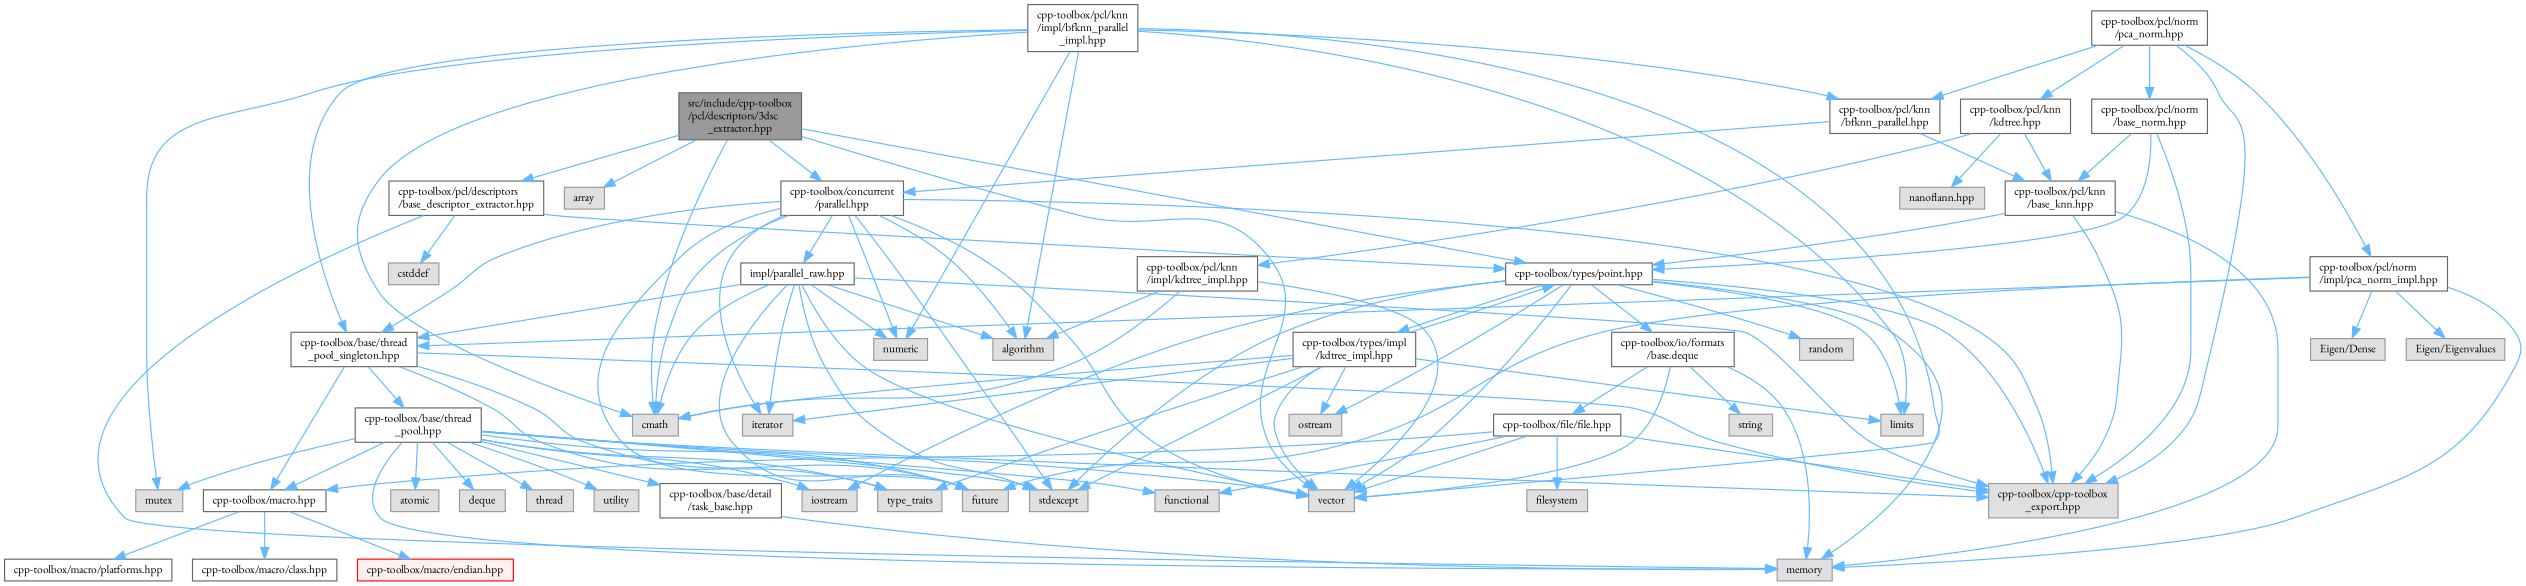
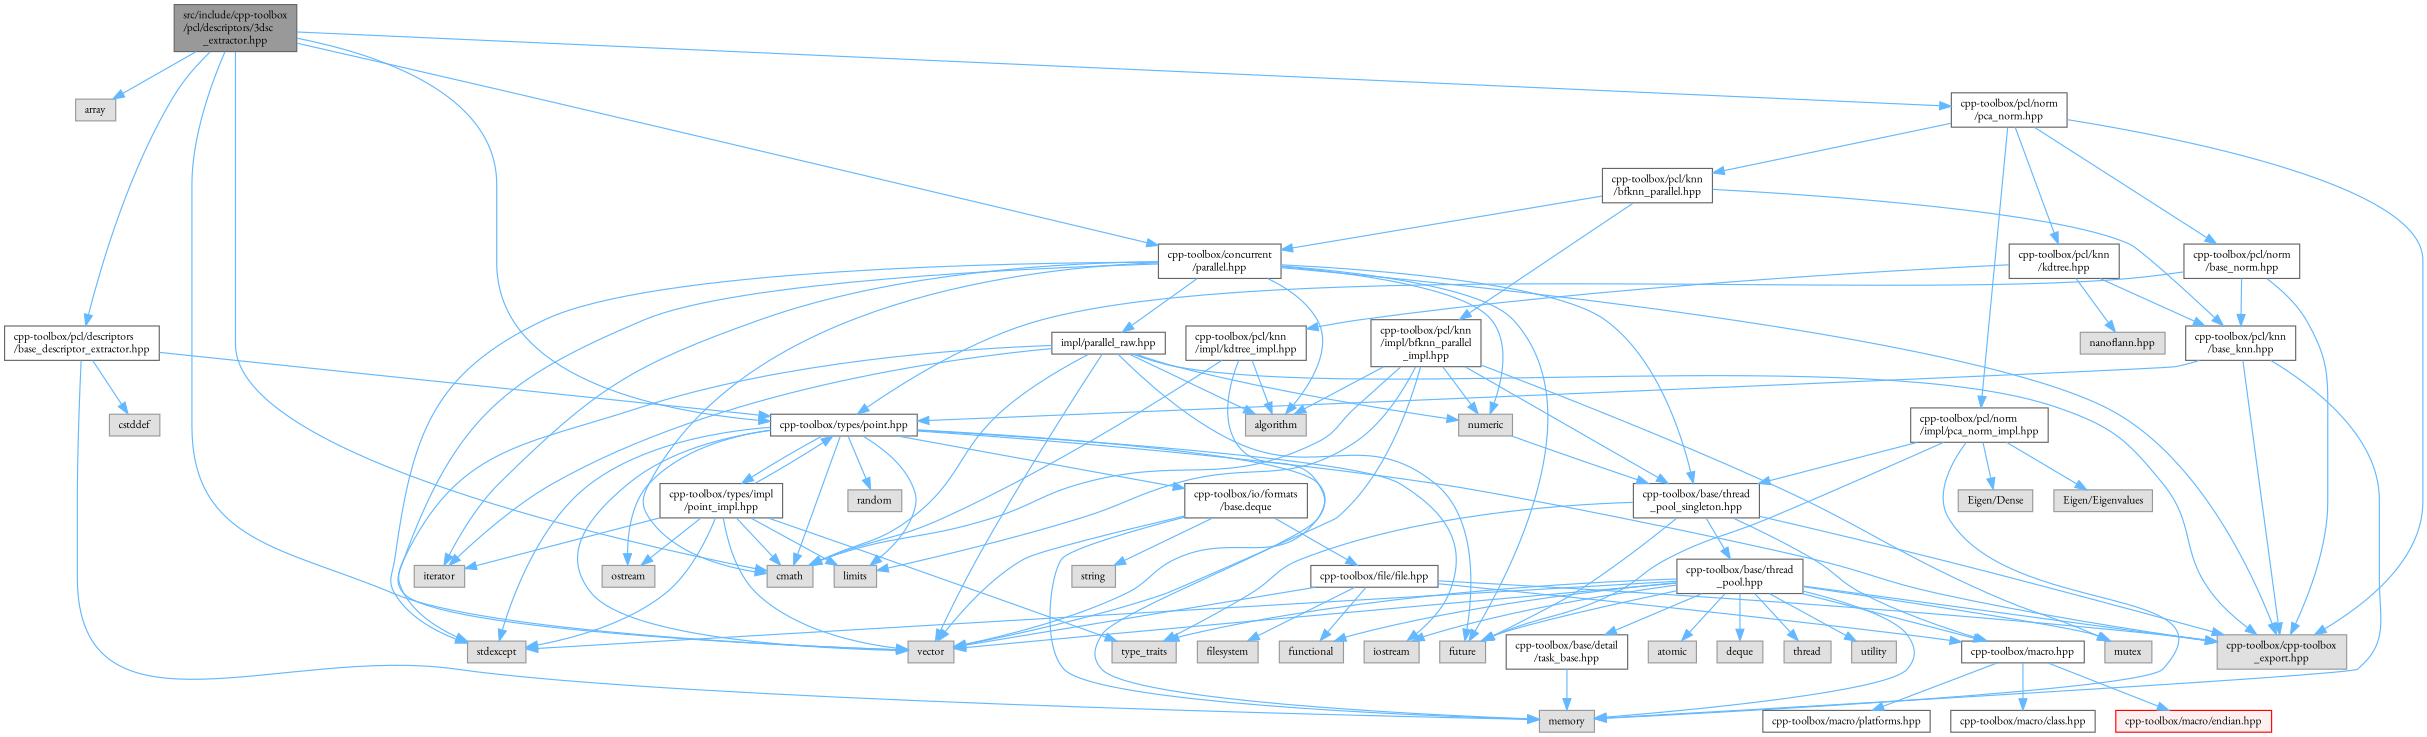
(1484, 49) -> (1551, 258)
none -> (1118, 69)
(585, 310) -> (1574, 458)
(1354, 349) -> (721, 501)
none -> (819, 495)
